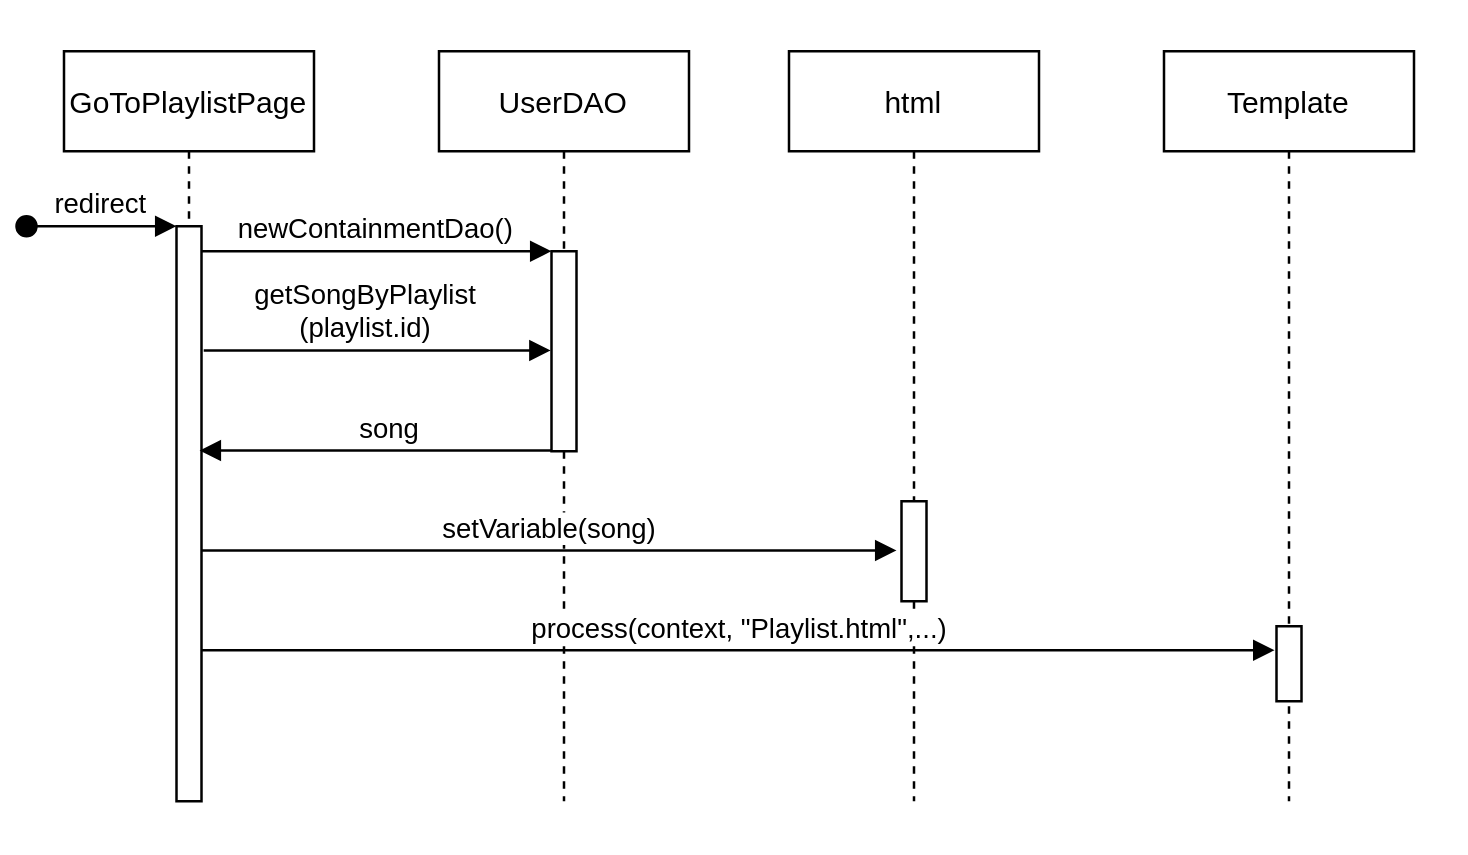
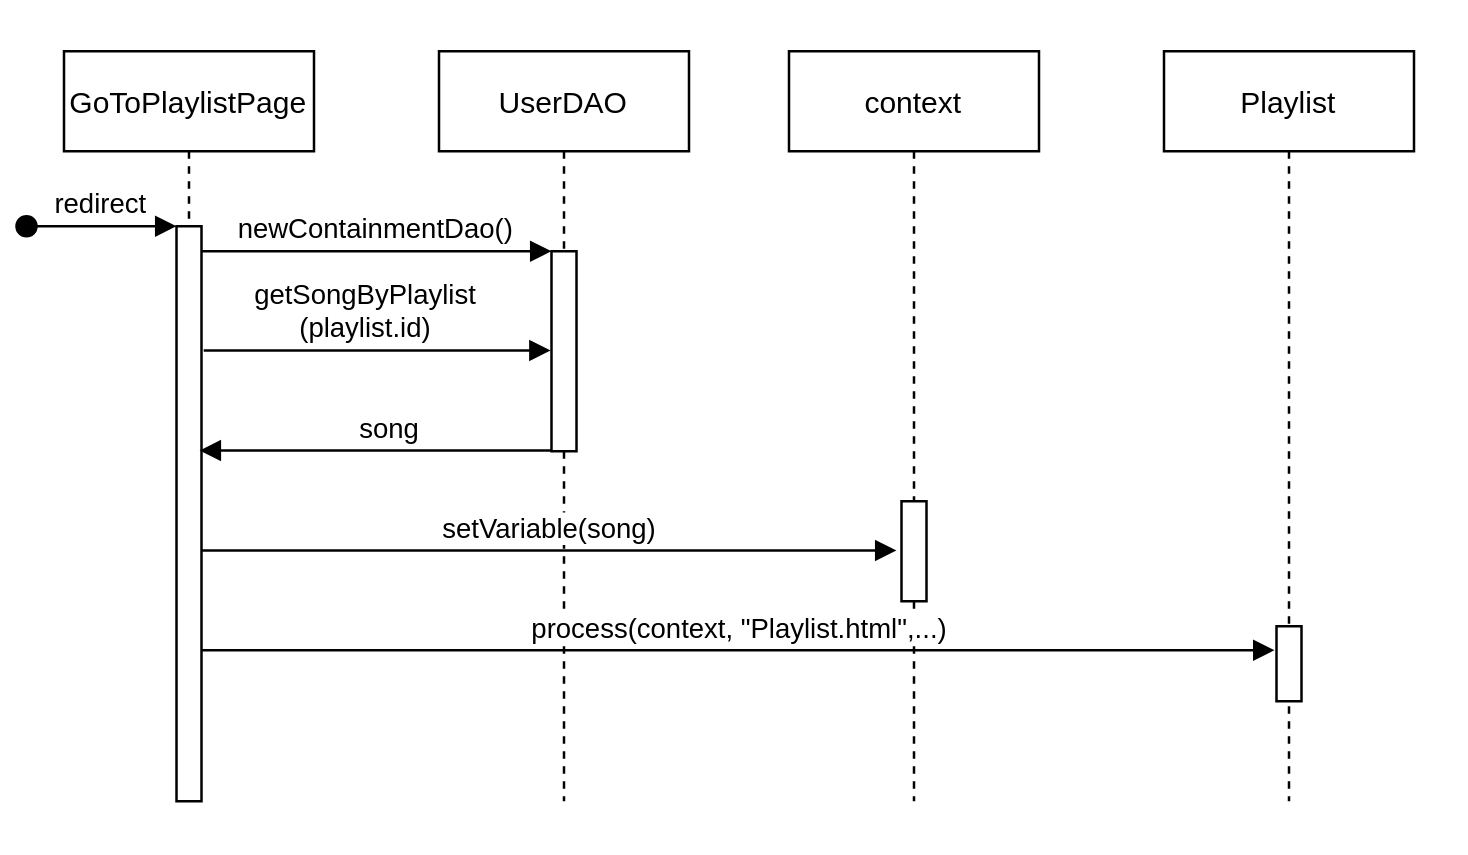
(913, 103) -> (913, 103)
(1288, 103) -> (1288, 103)
